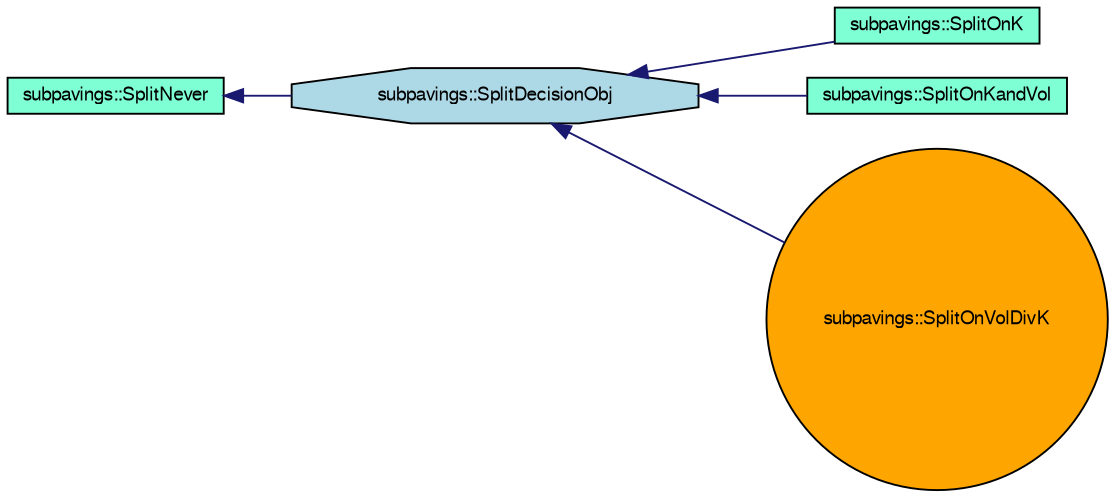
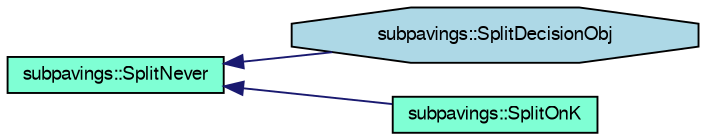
(741, 57) -> (318, 96)
(937, 96) -> none
(937, 319) -> none
